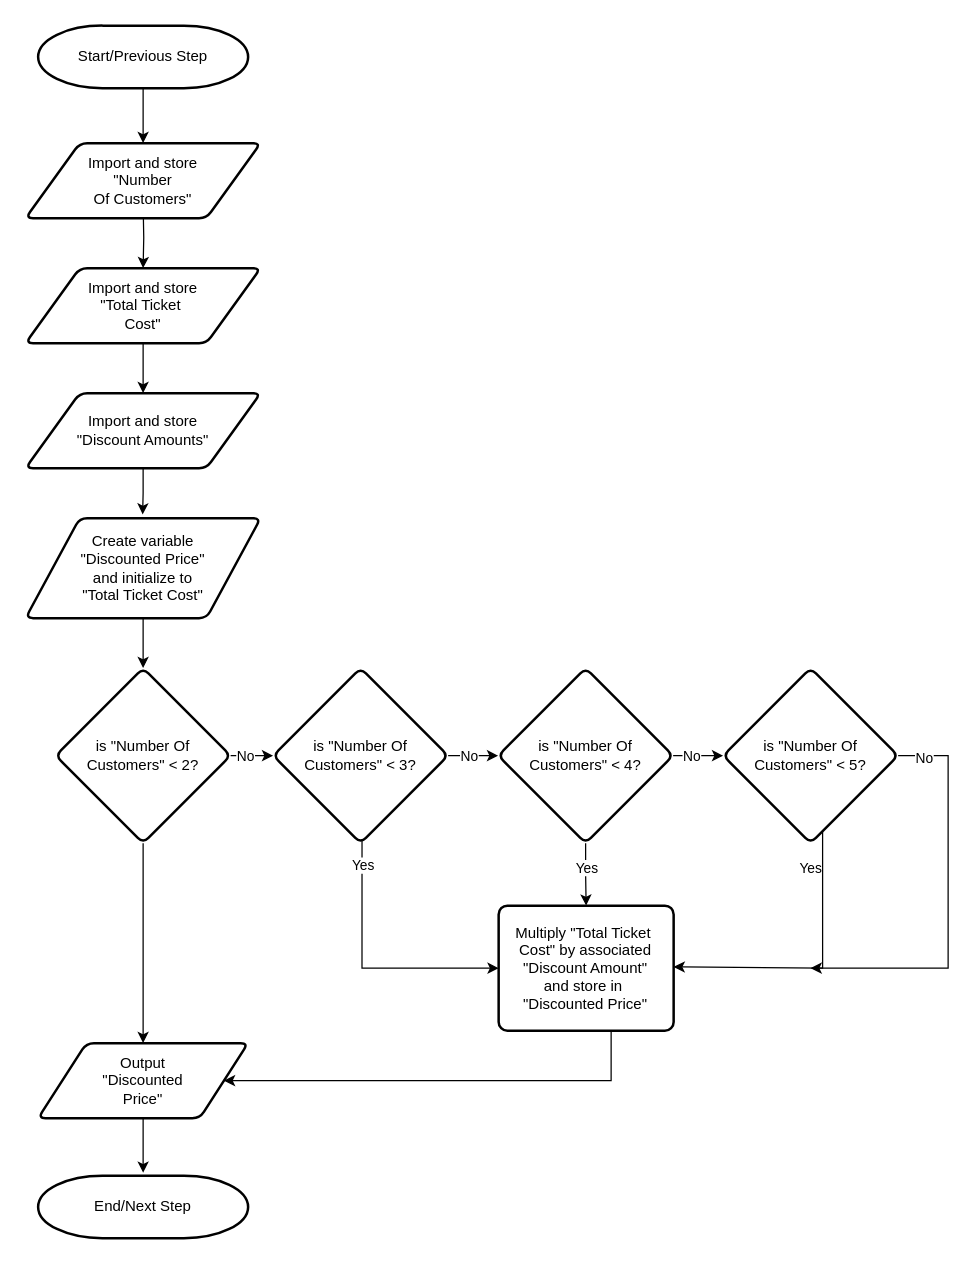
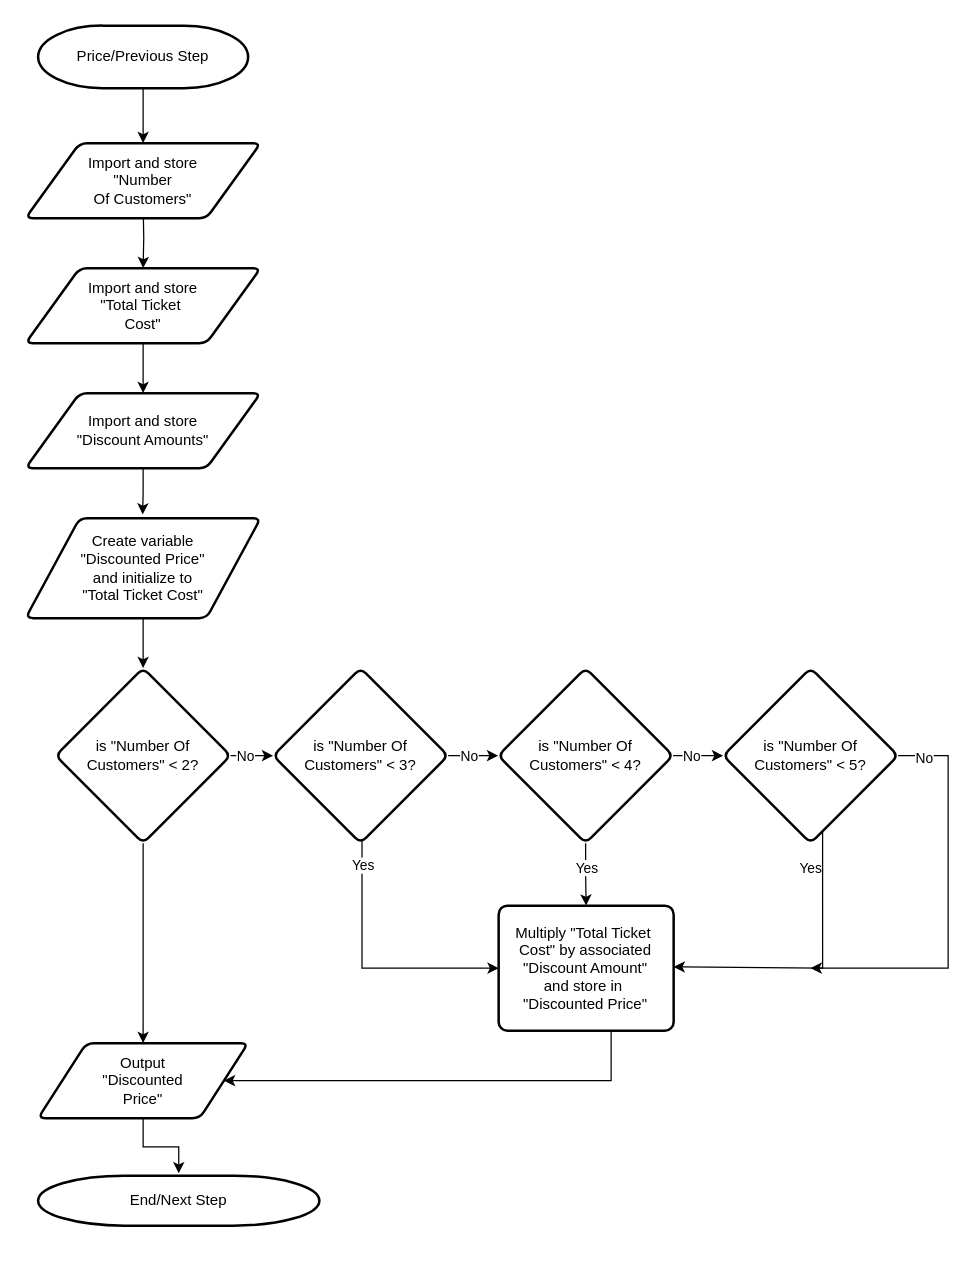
(143, 57) -> (143, 57)
(143, 1207) -> (179, 1201)
